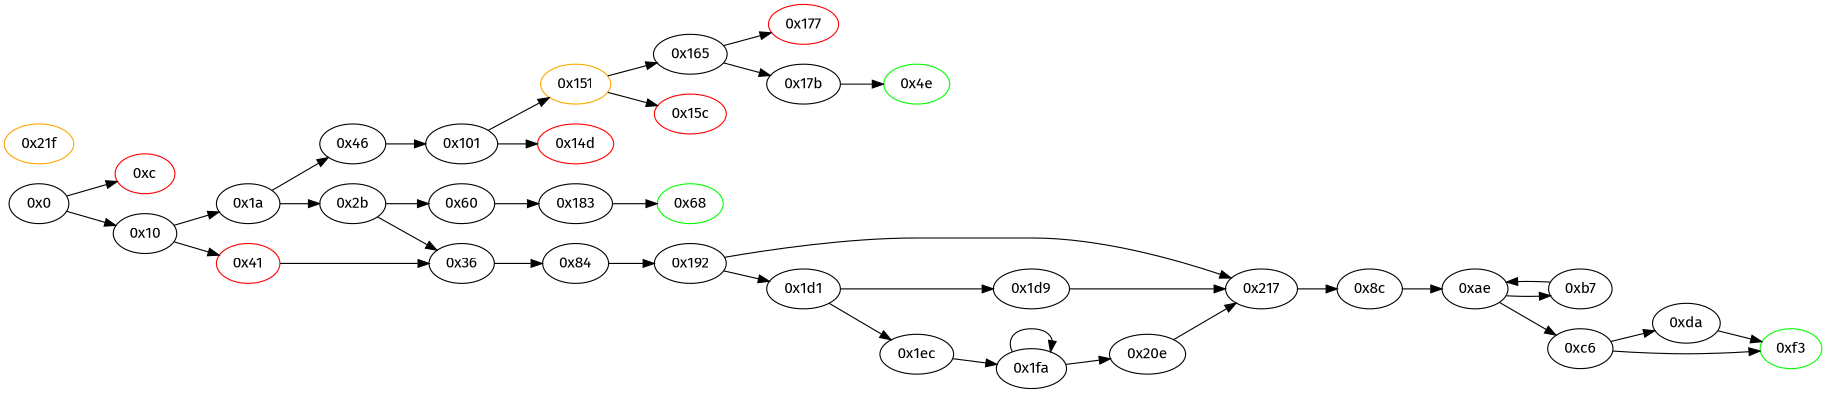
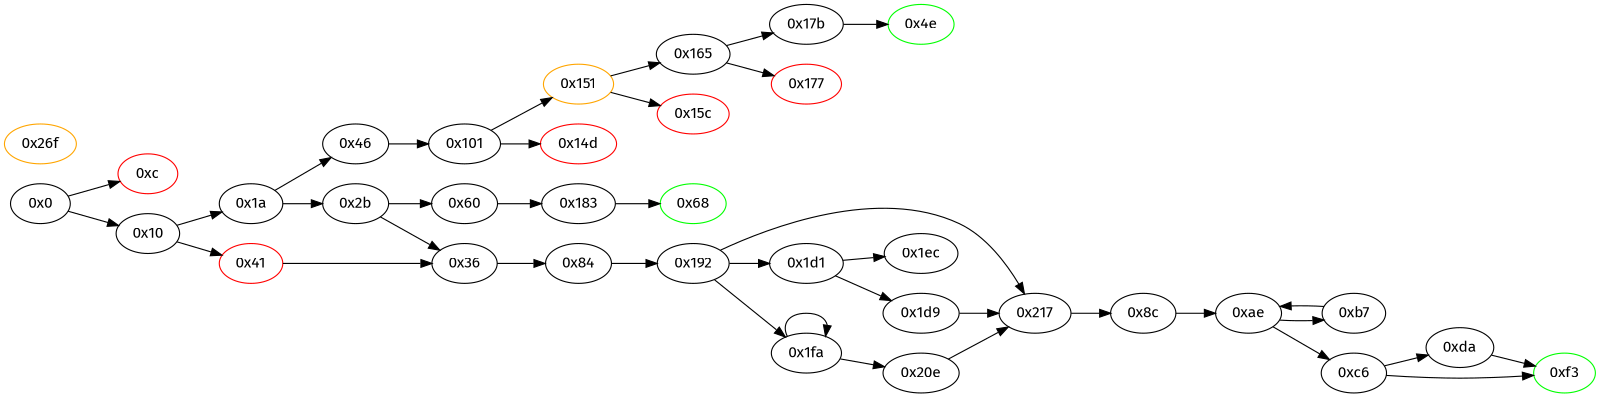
(39, 144) -> (40, 144)
(969, 361) -> (746, 305)
